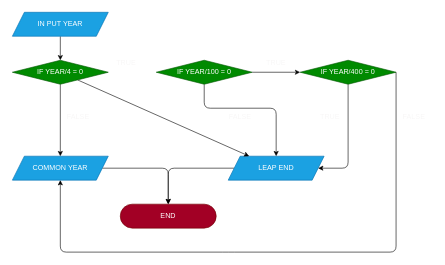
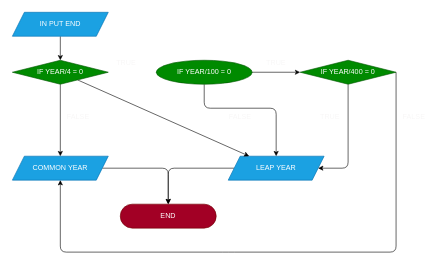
(60, 24) -> (60, 24)
(204, 72) -> (204, 72)
(276, 168) -> (276, 168)
